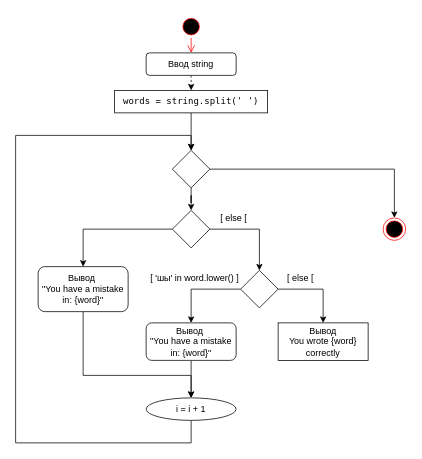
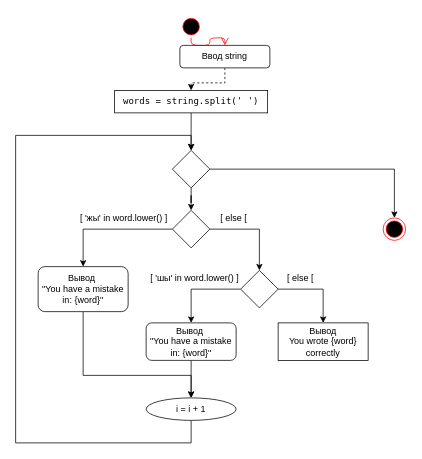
(191, 64) -> (225, 57)
none -> (124, 218)
